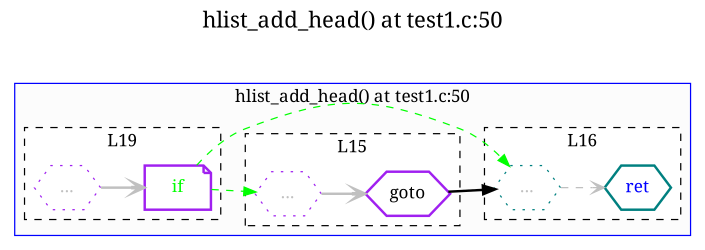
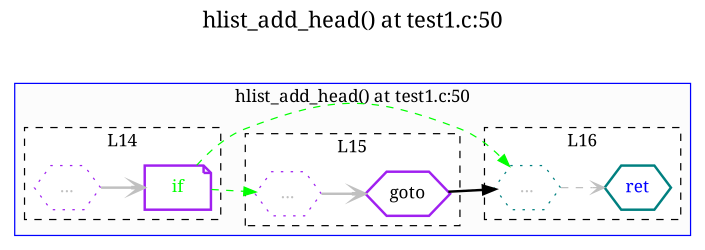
(123, 142) -> (123, 142)
